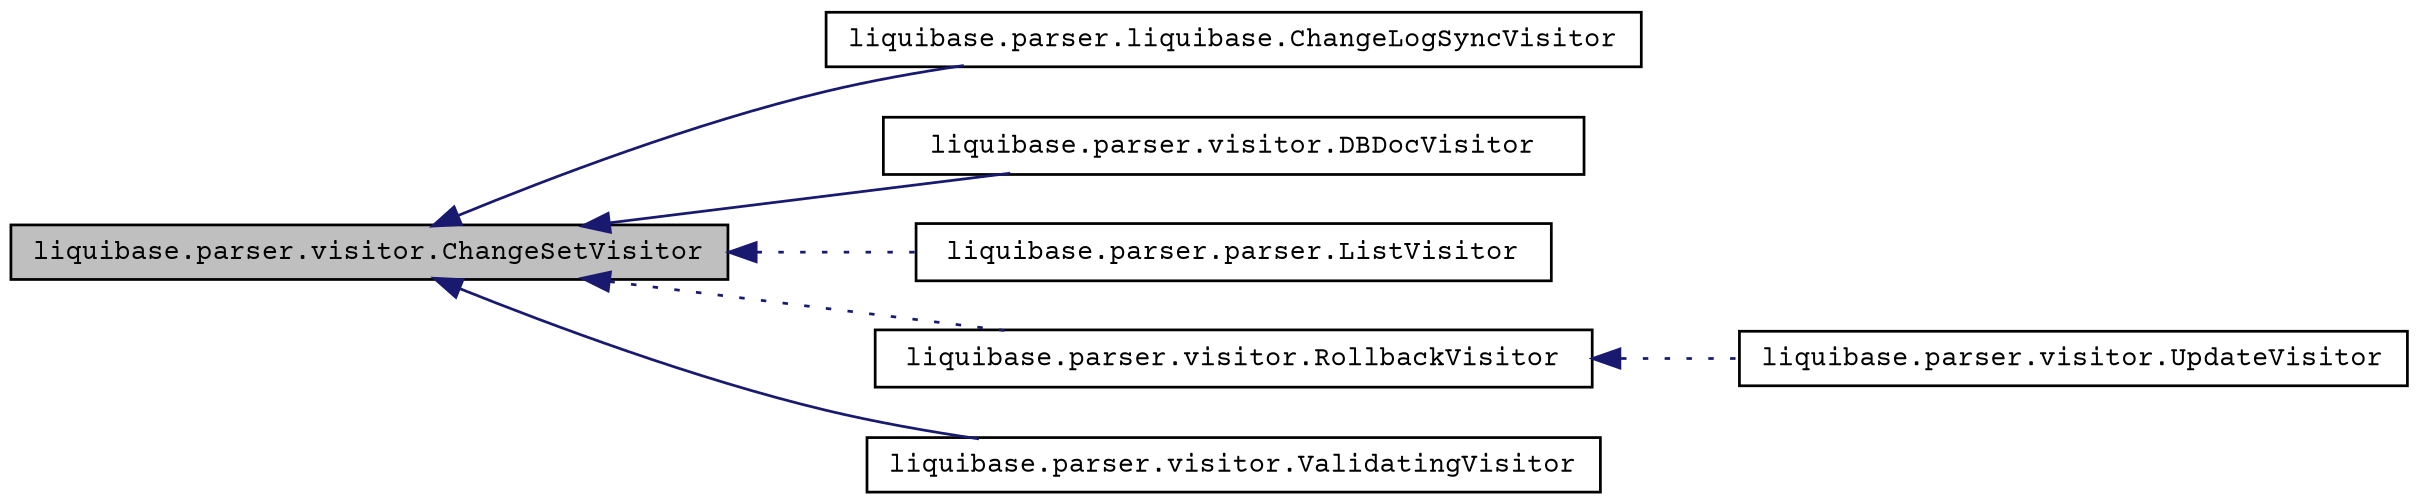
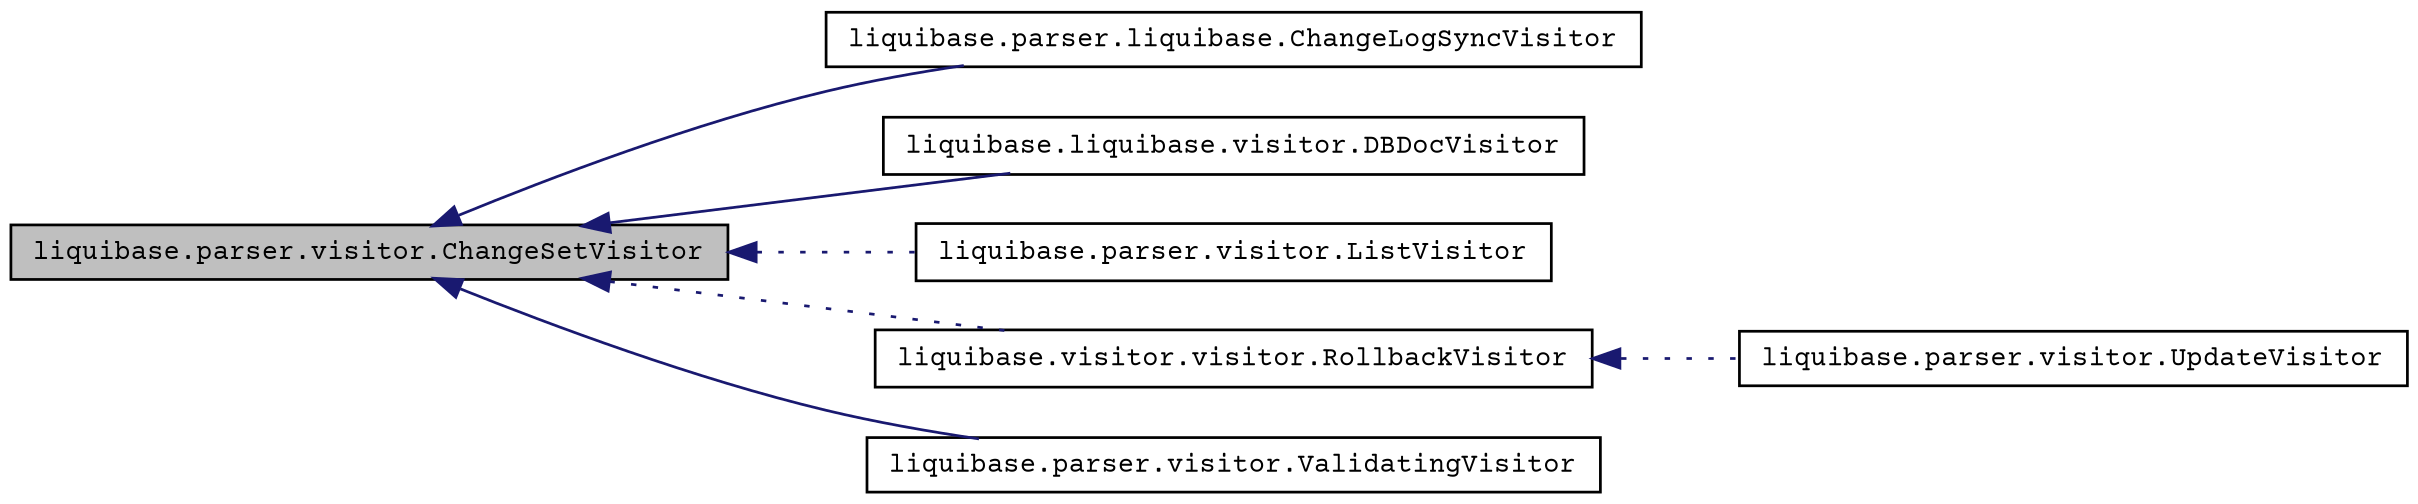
(1234, 146) -> (1234, 146)
(1234, 252) -> (1234, 252)
(1234, 359) -> (1234, 359)
